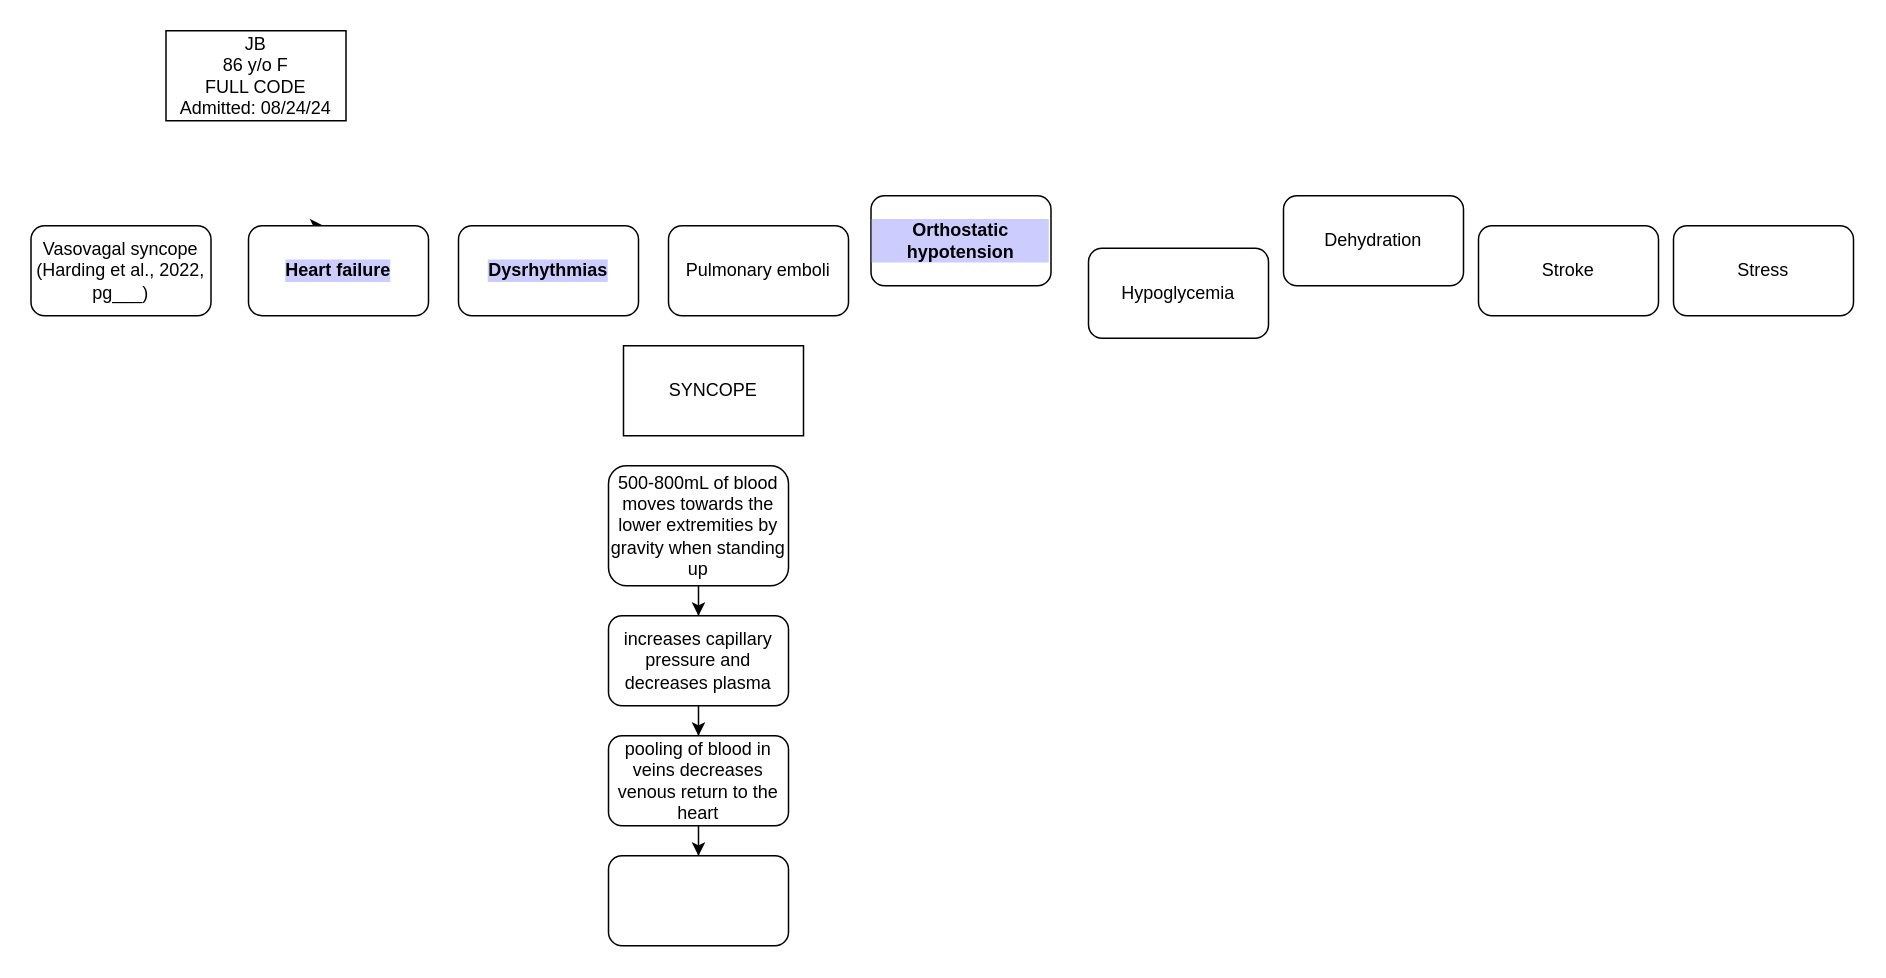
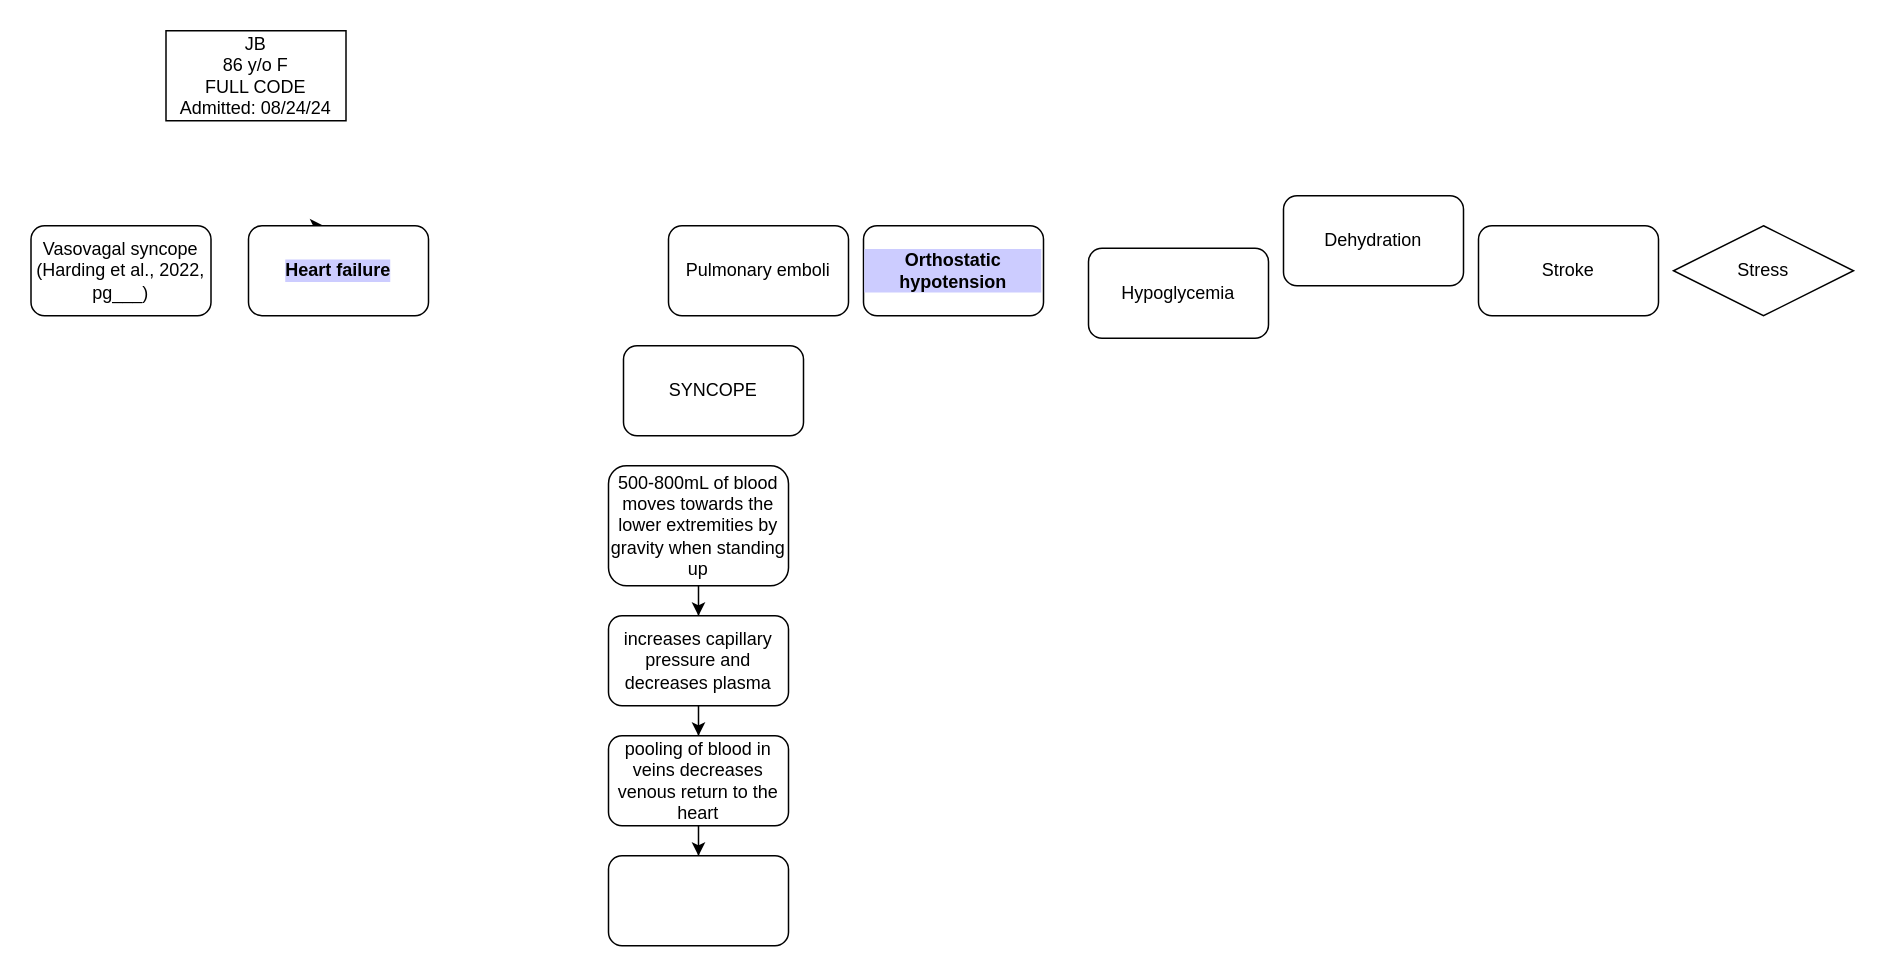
(961, 241) -> (953, 271)
(548, 271) -> none
(1763, 271) -> (1763, 271)
(713, 391) -> (713, 391)
